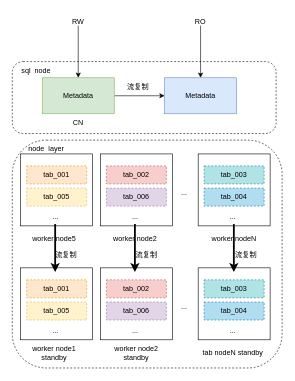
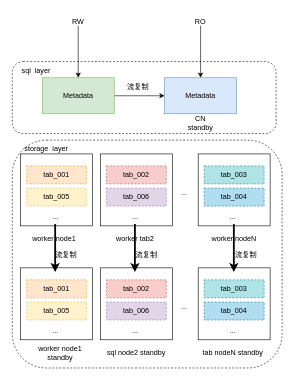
(36, 71) -> (36, 71)
(78, 123) -> none
none -> (201, 123)
(47, 149) -> (47, 149)
(54, 239) -> (54, 239)
(135, 239) -> (135, 239)
(54, 353) -> (60, 353)
(137, 353) -> (137, 353)
